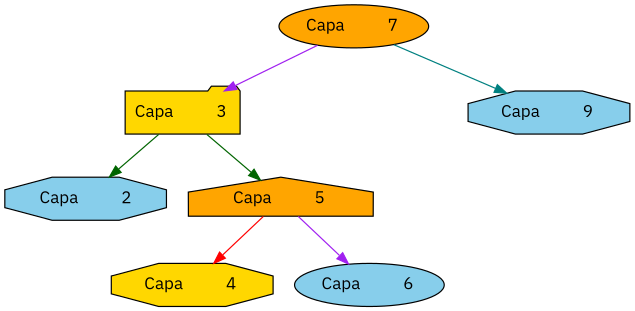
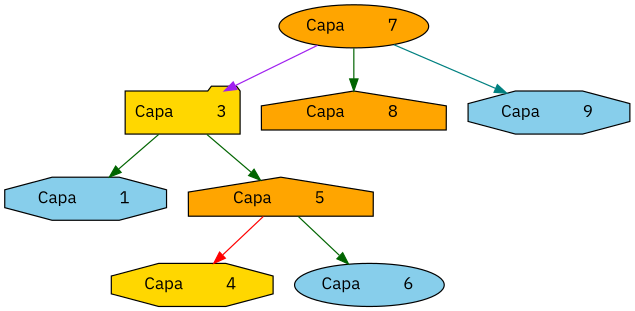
none -> (354, 113)
(86, 199) -> (86, 199)
(319, 236) -> (319, 236)
